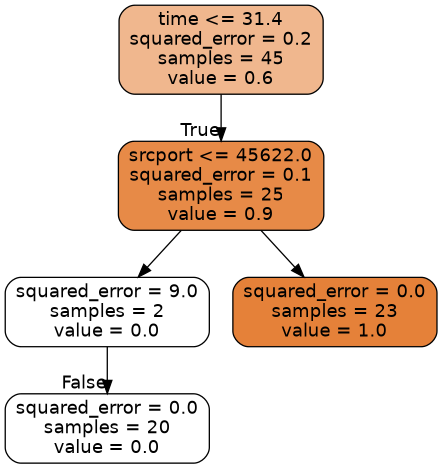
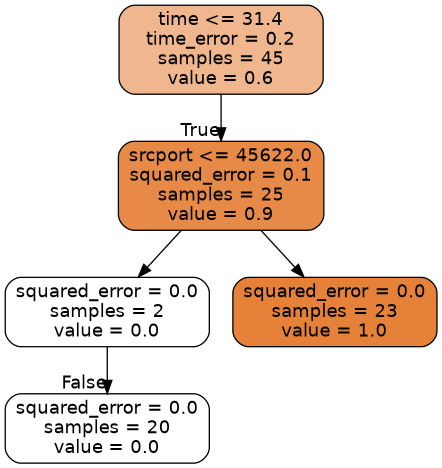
(221, 50) -> (221, 50)
(107, 312) -> (107, 312)
